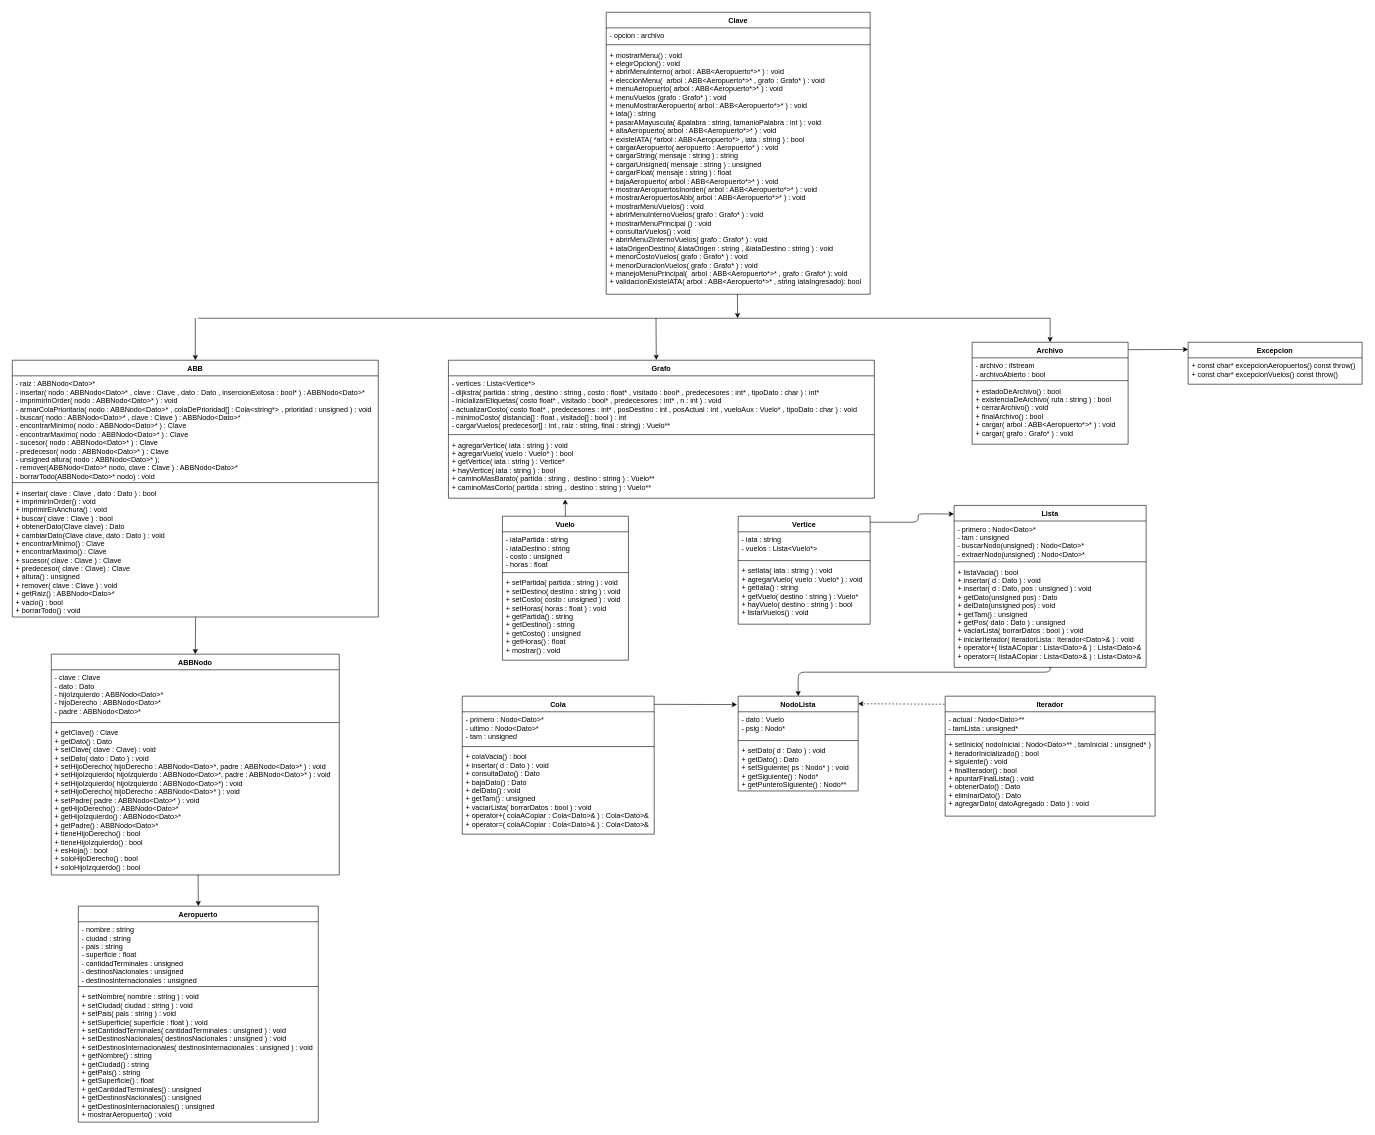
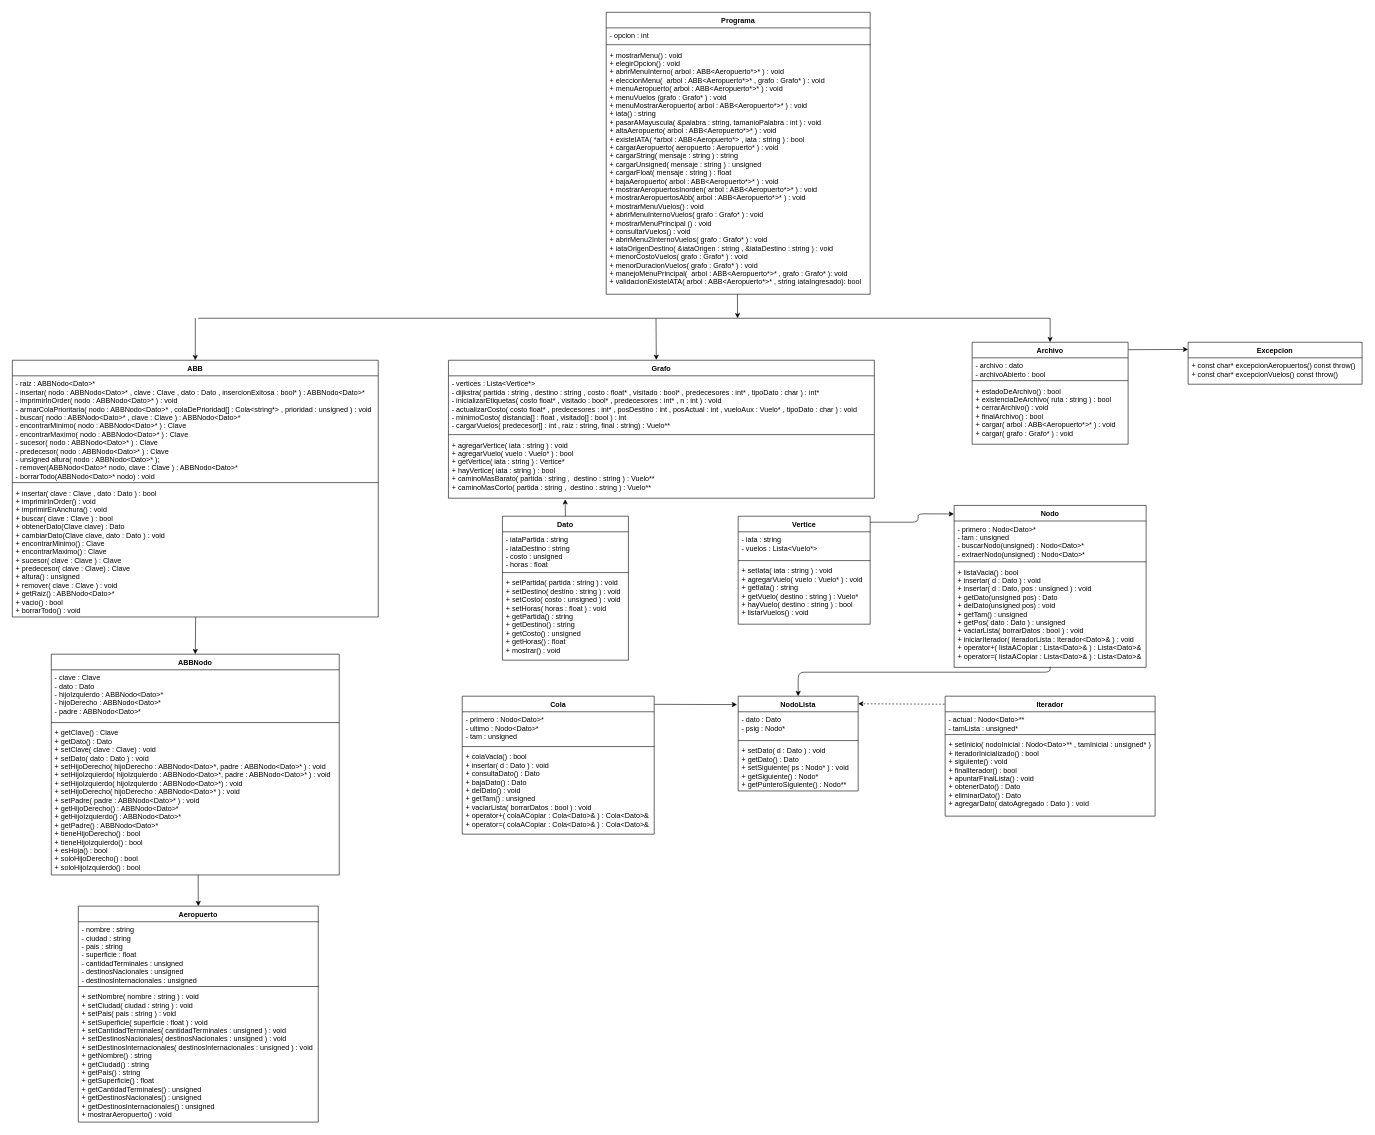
(738, 20) -> (738, 20)
(640, 36) -> (632, 36)
(1010, 366) -> (1003, 366)
(1050, 514) -> (1050, 514)
(565, 524) -> (565, 524)
(765, 720) -> (764, 720)
